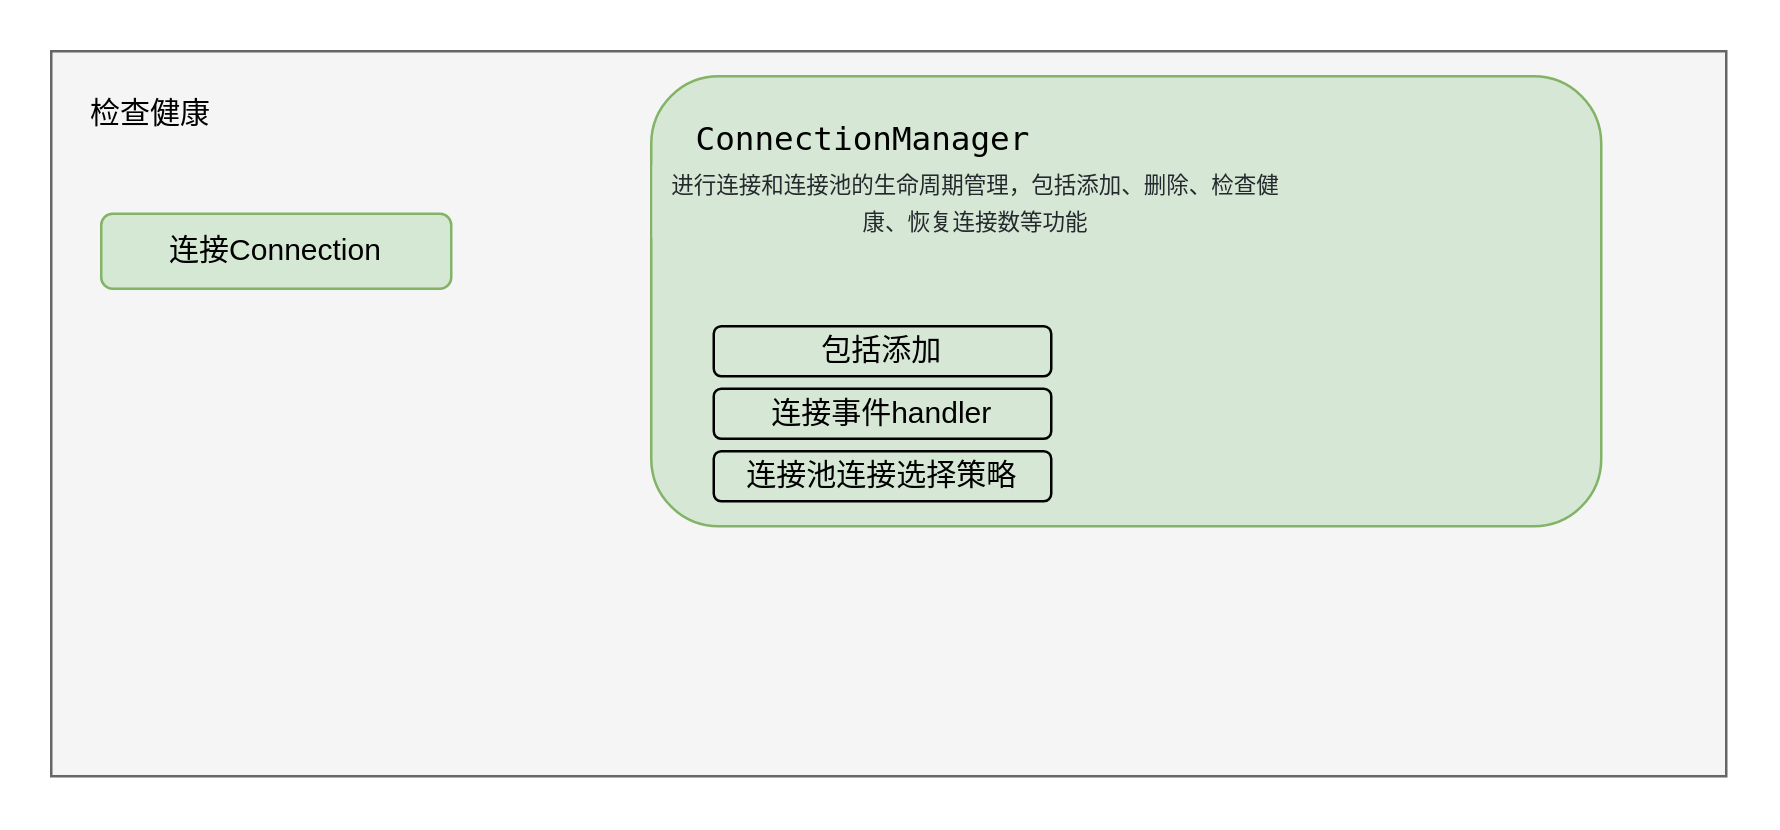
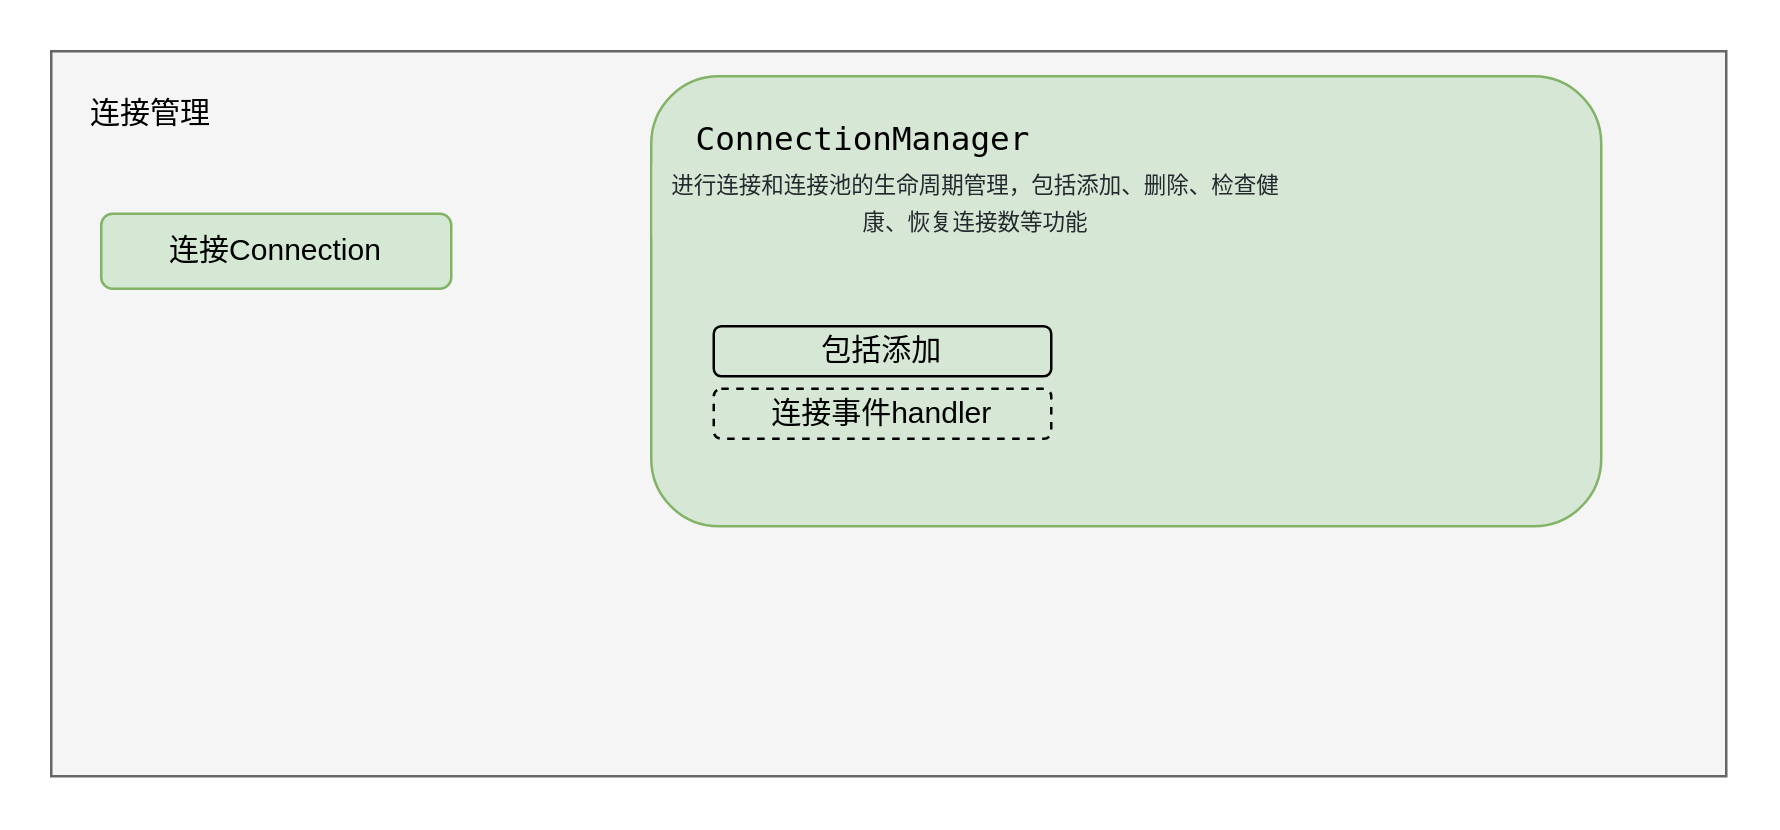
(151, 114) -> (151, 114)
(883, 414) -> (883, 414)
(883, 476) -> none
